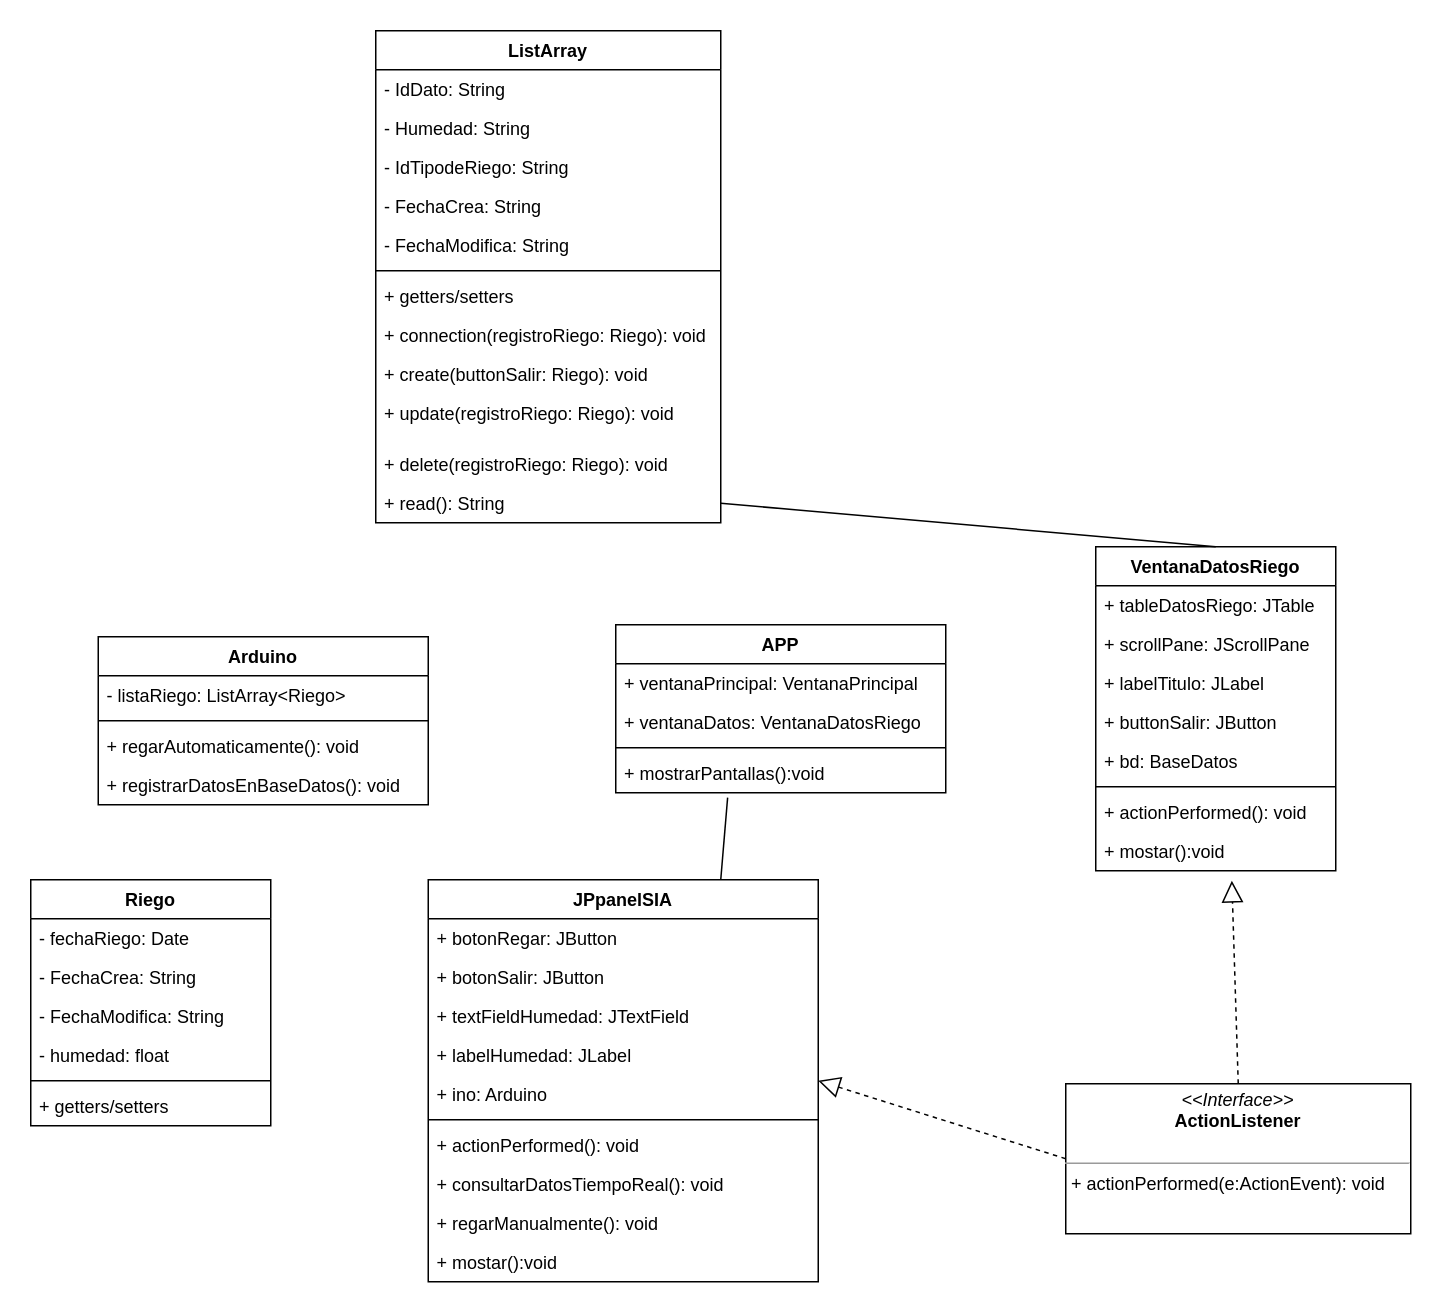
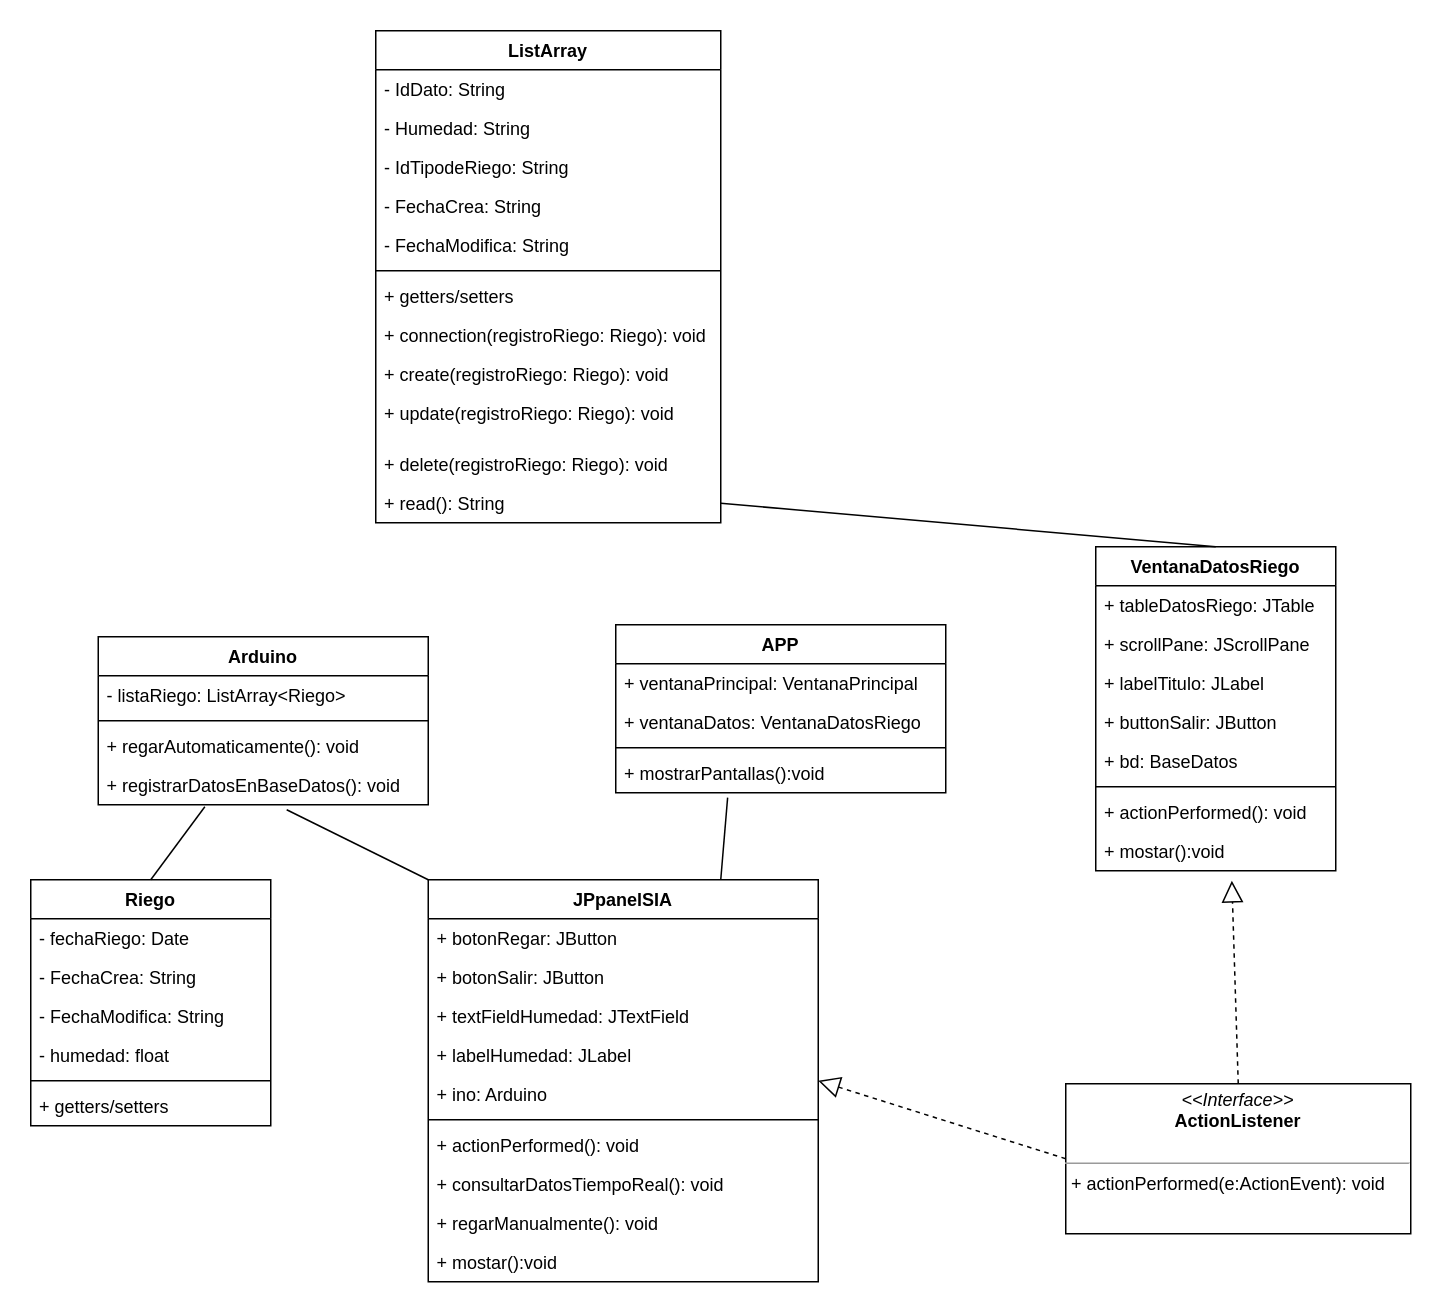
(534, 375) -> (544, 375)
none -> (178, 843)
none -> (358, 845)
